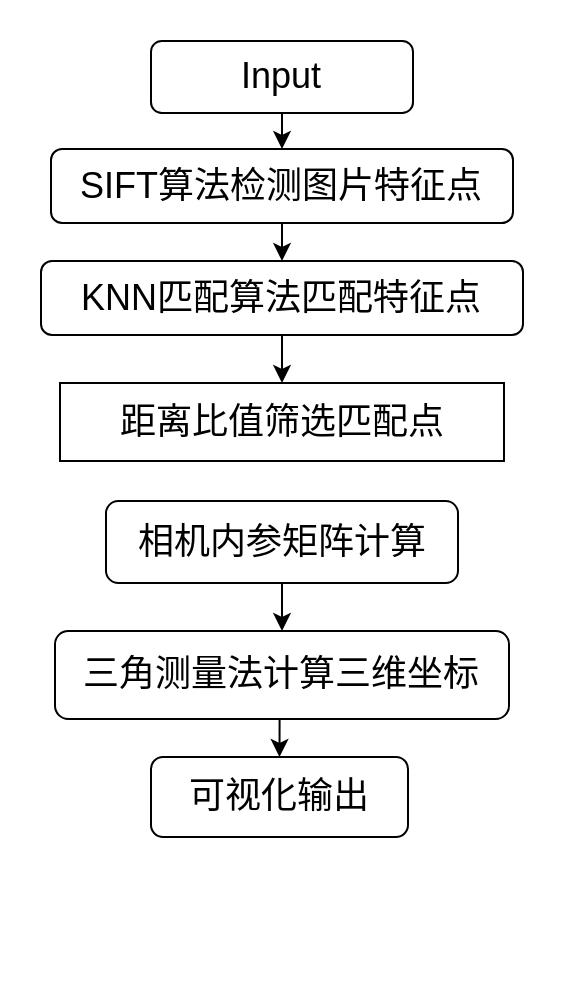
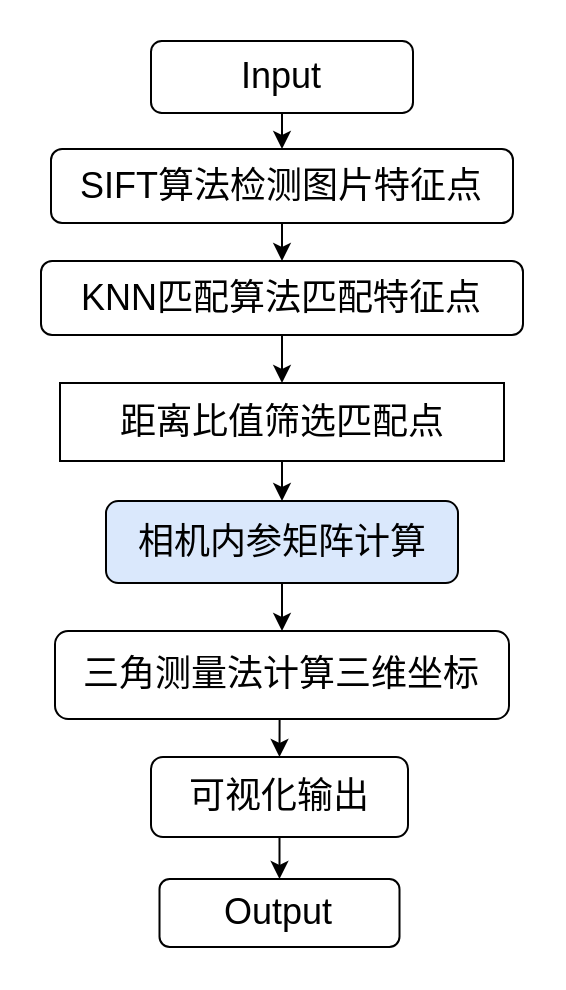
none -> (282, 474)
(282, 542) -> (282, 542)
none -> (280, 851)
none -> (280, 913)
